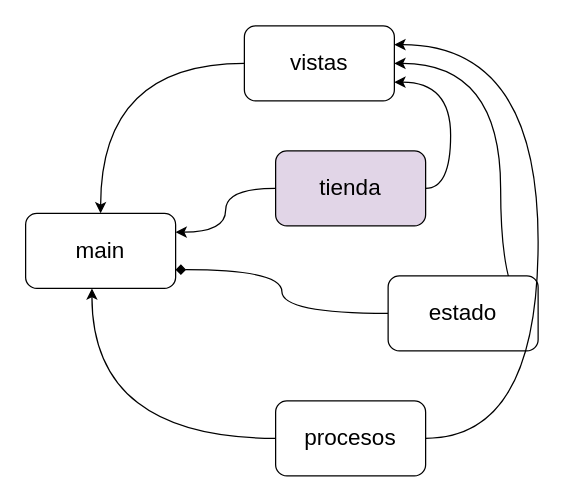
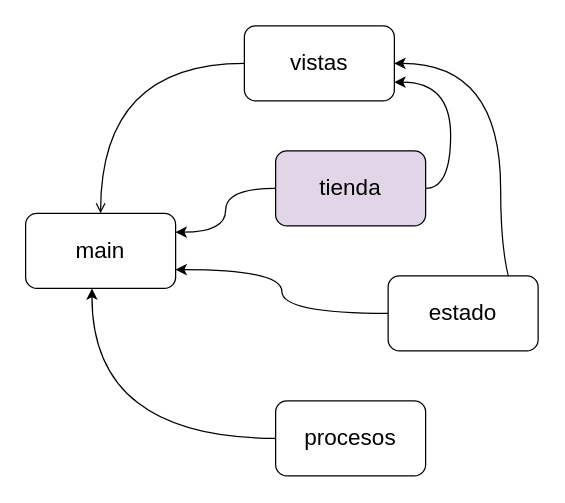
(101, 203) -> (101, 205)
(538, 233) -> none
(186, 269) -> (185, 269)
